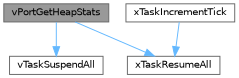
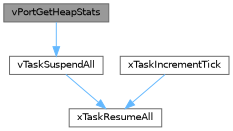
(110, 37) -> (82, 88)
